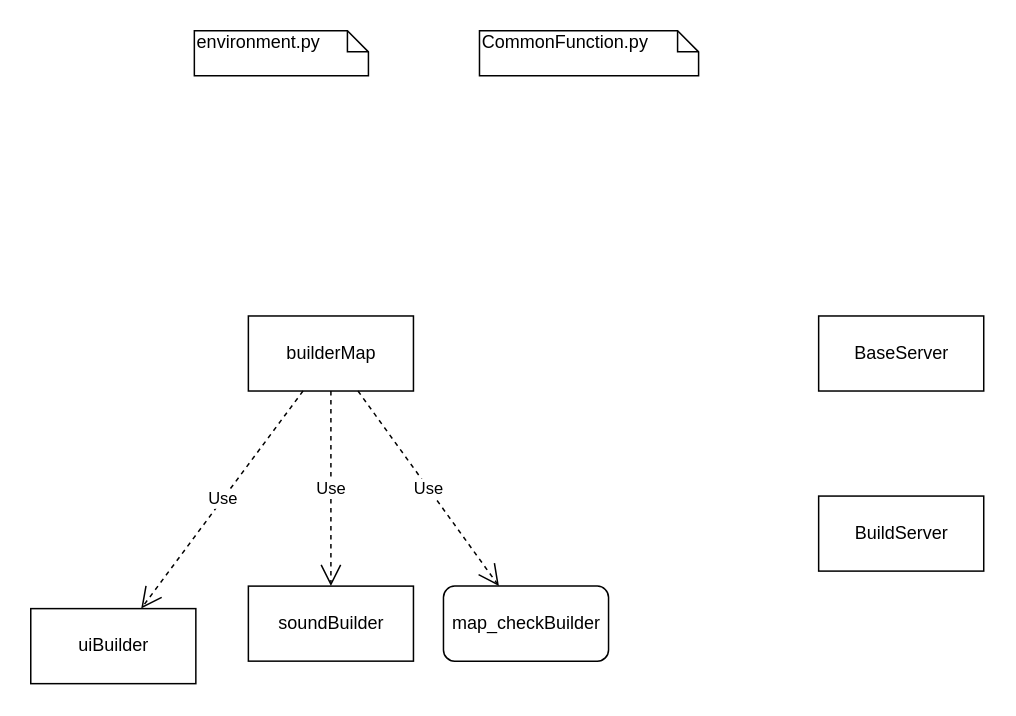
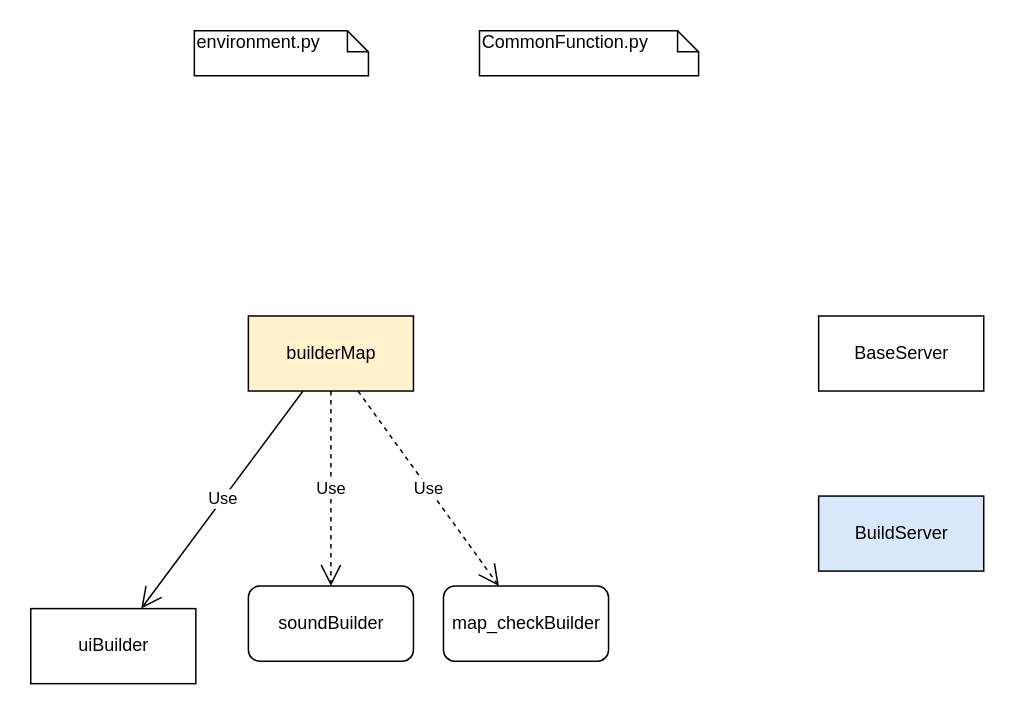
(331, 353) -> (331, 353)
(901, 533) -> (901, 533)
(180, 556) -> (180, 556)
(331, 623) -> (331, 623)
